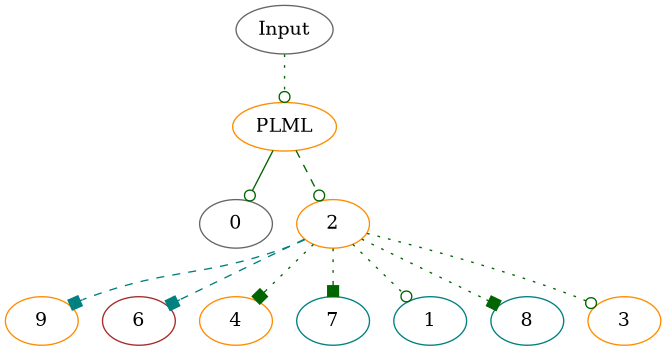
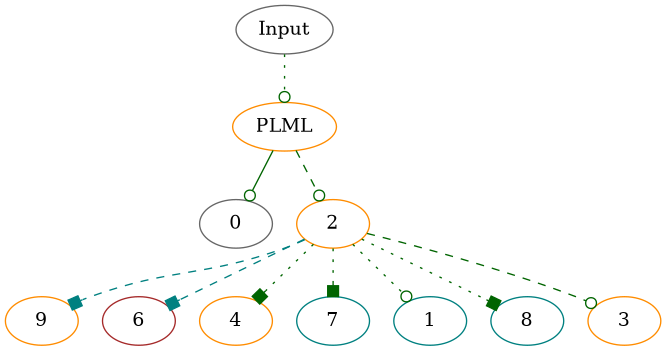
(478, 264) -> (478, 264)
